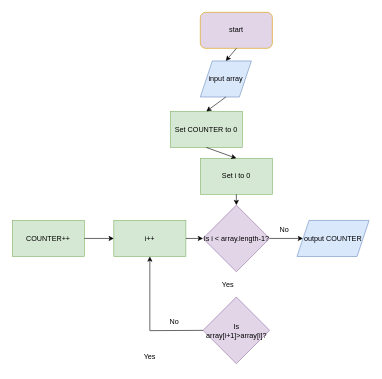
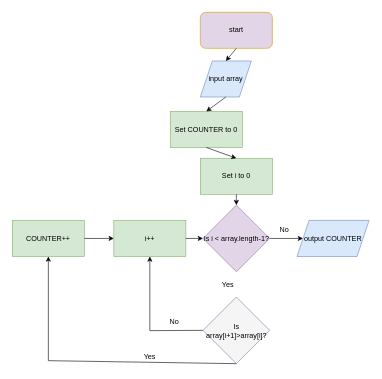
none -> (48, 311)
(236, 330) -> (236, 330)
